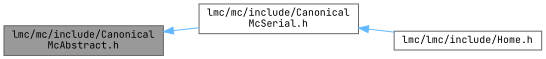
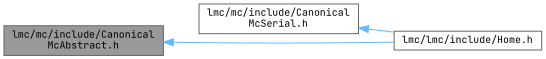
(186, 29) -> (284, 43)
